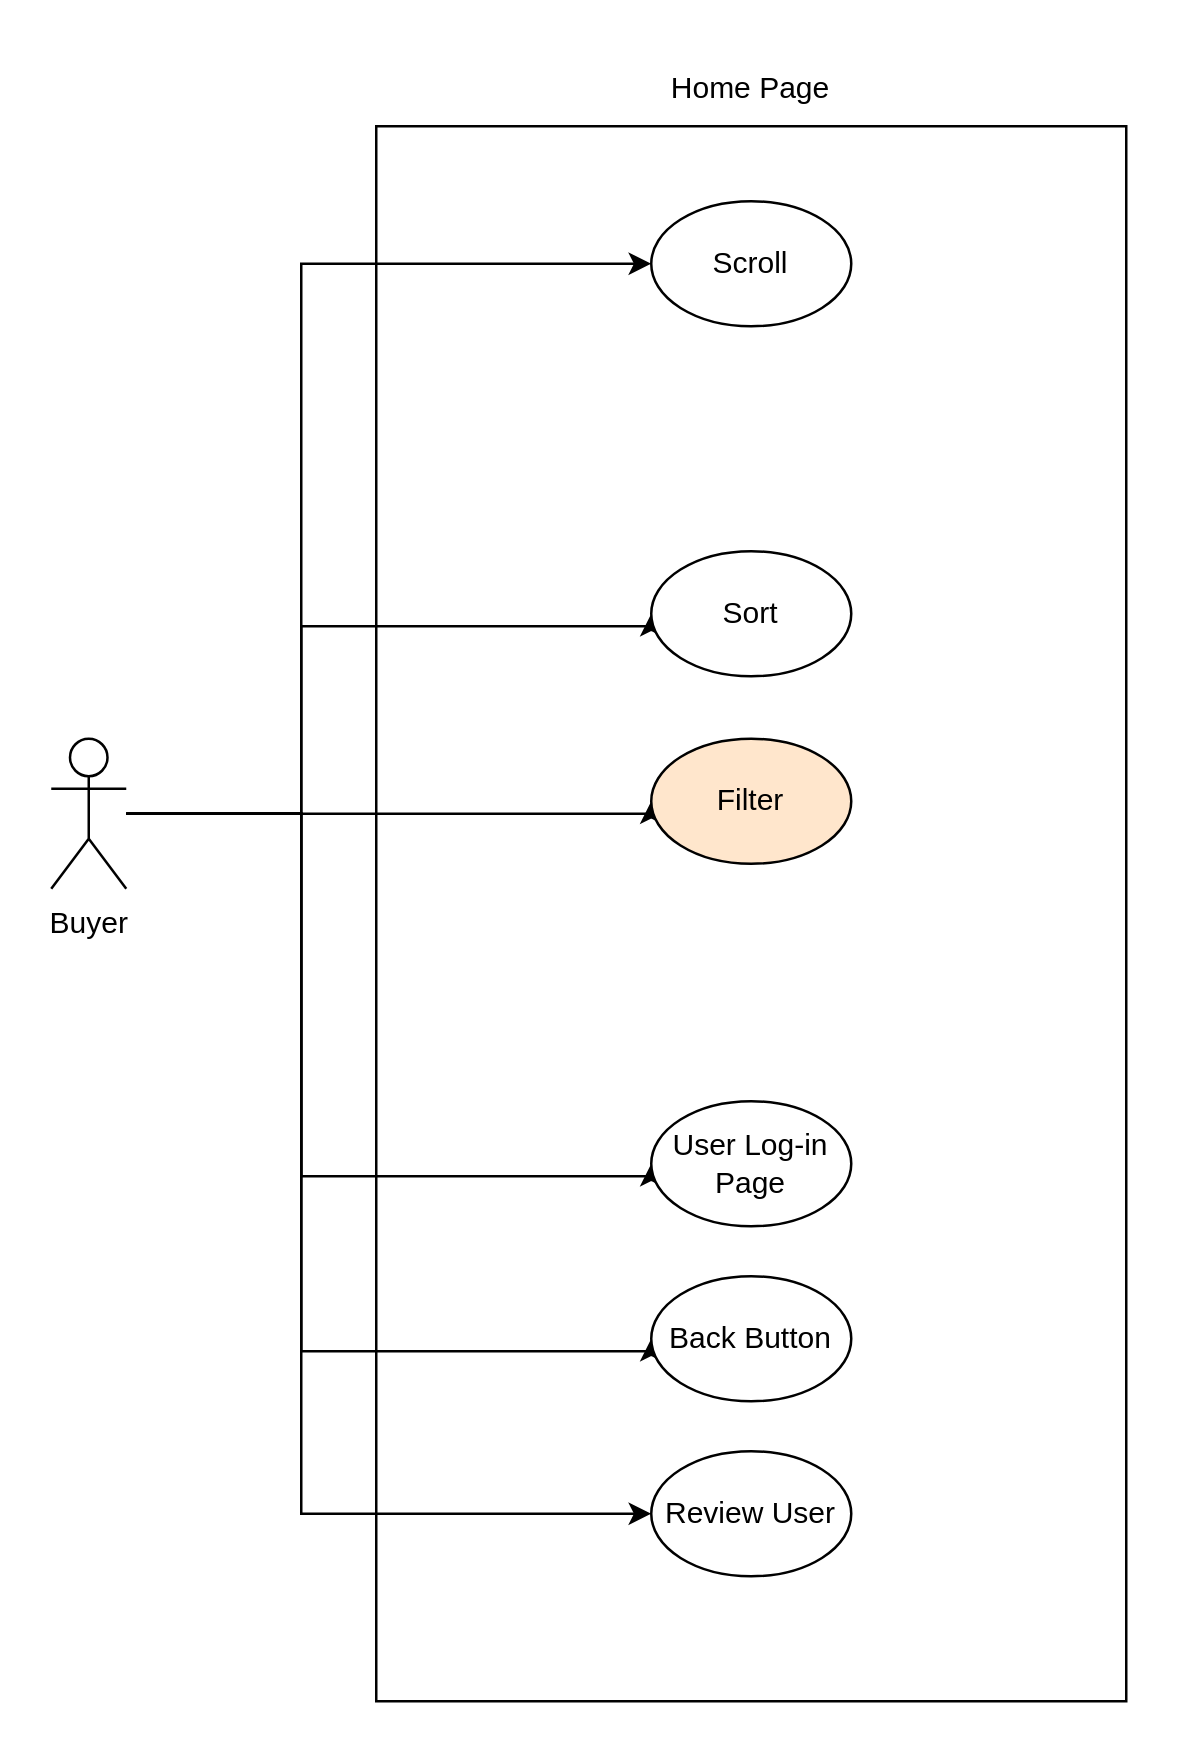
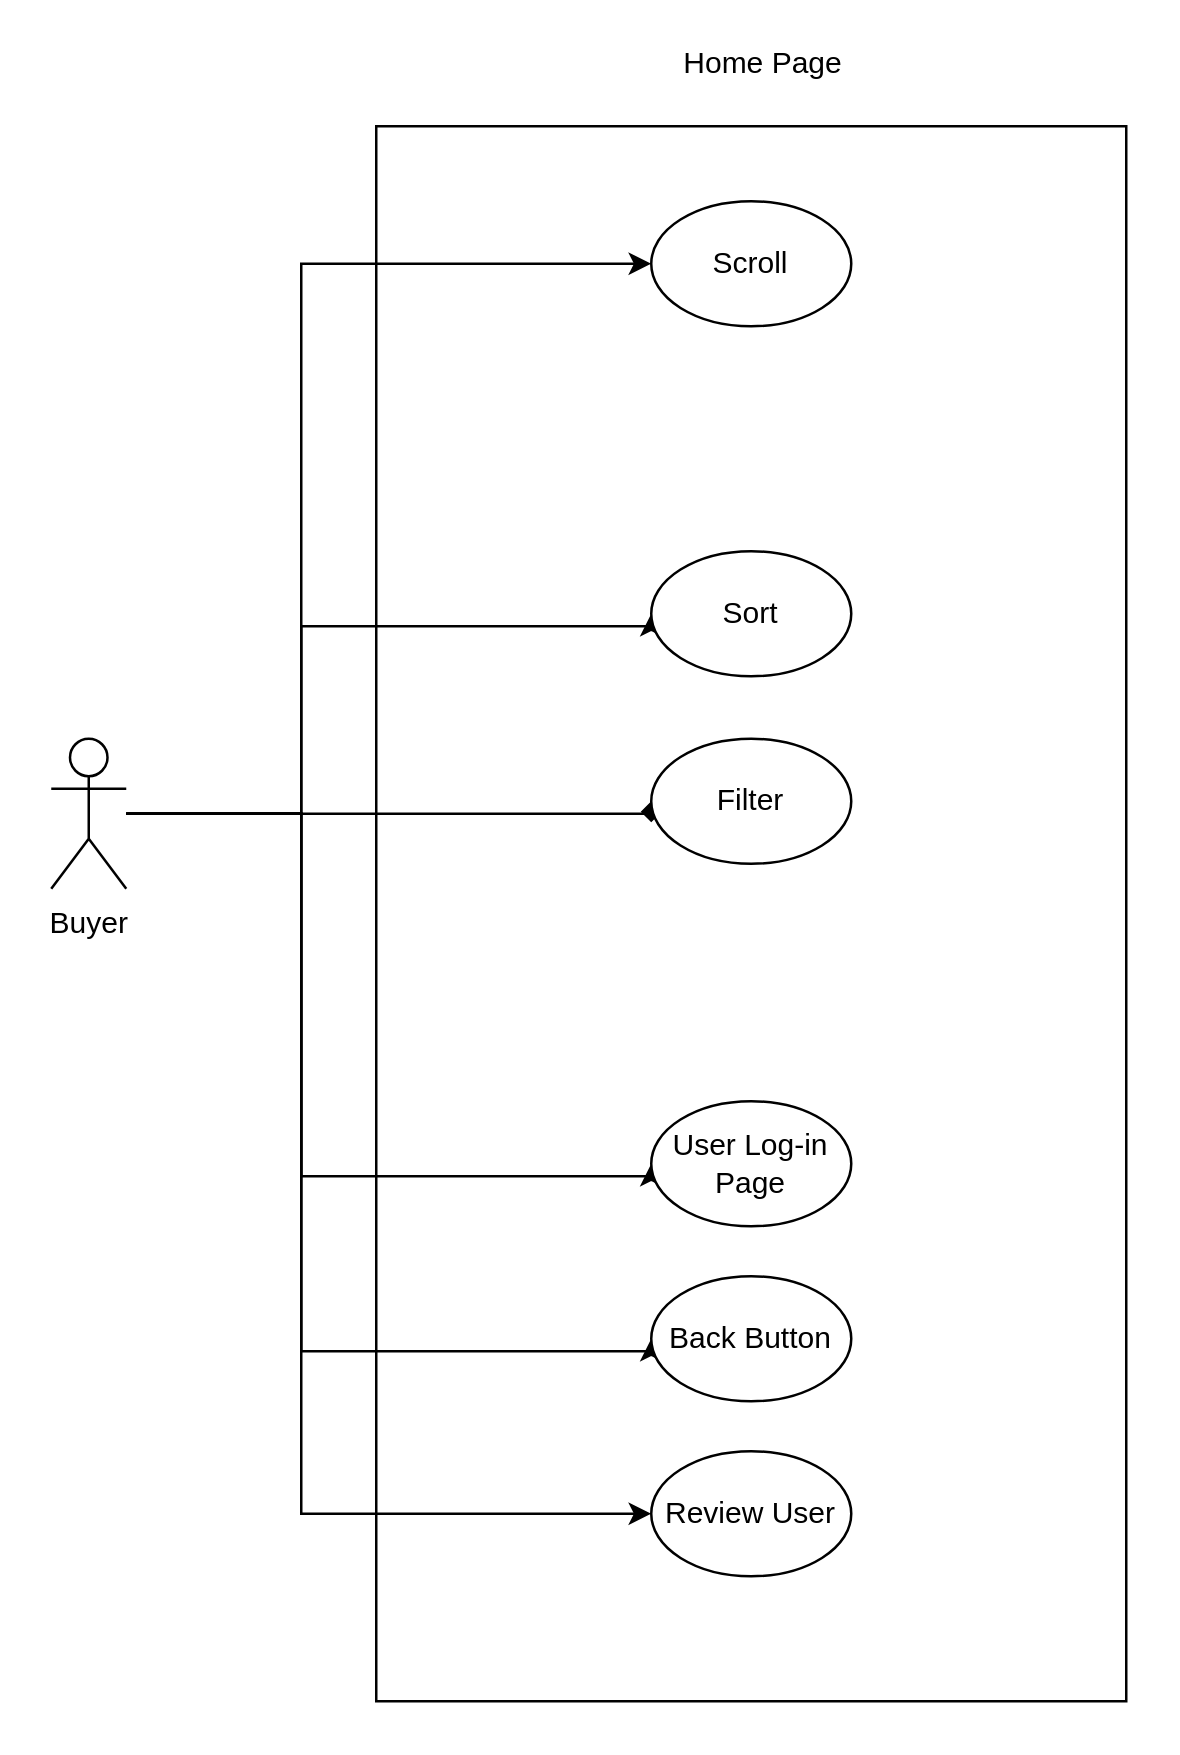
(751, 89) -> (764, 64)
(751, 801) -> (751, 801)
(651, 817) -> (651, 818)
